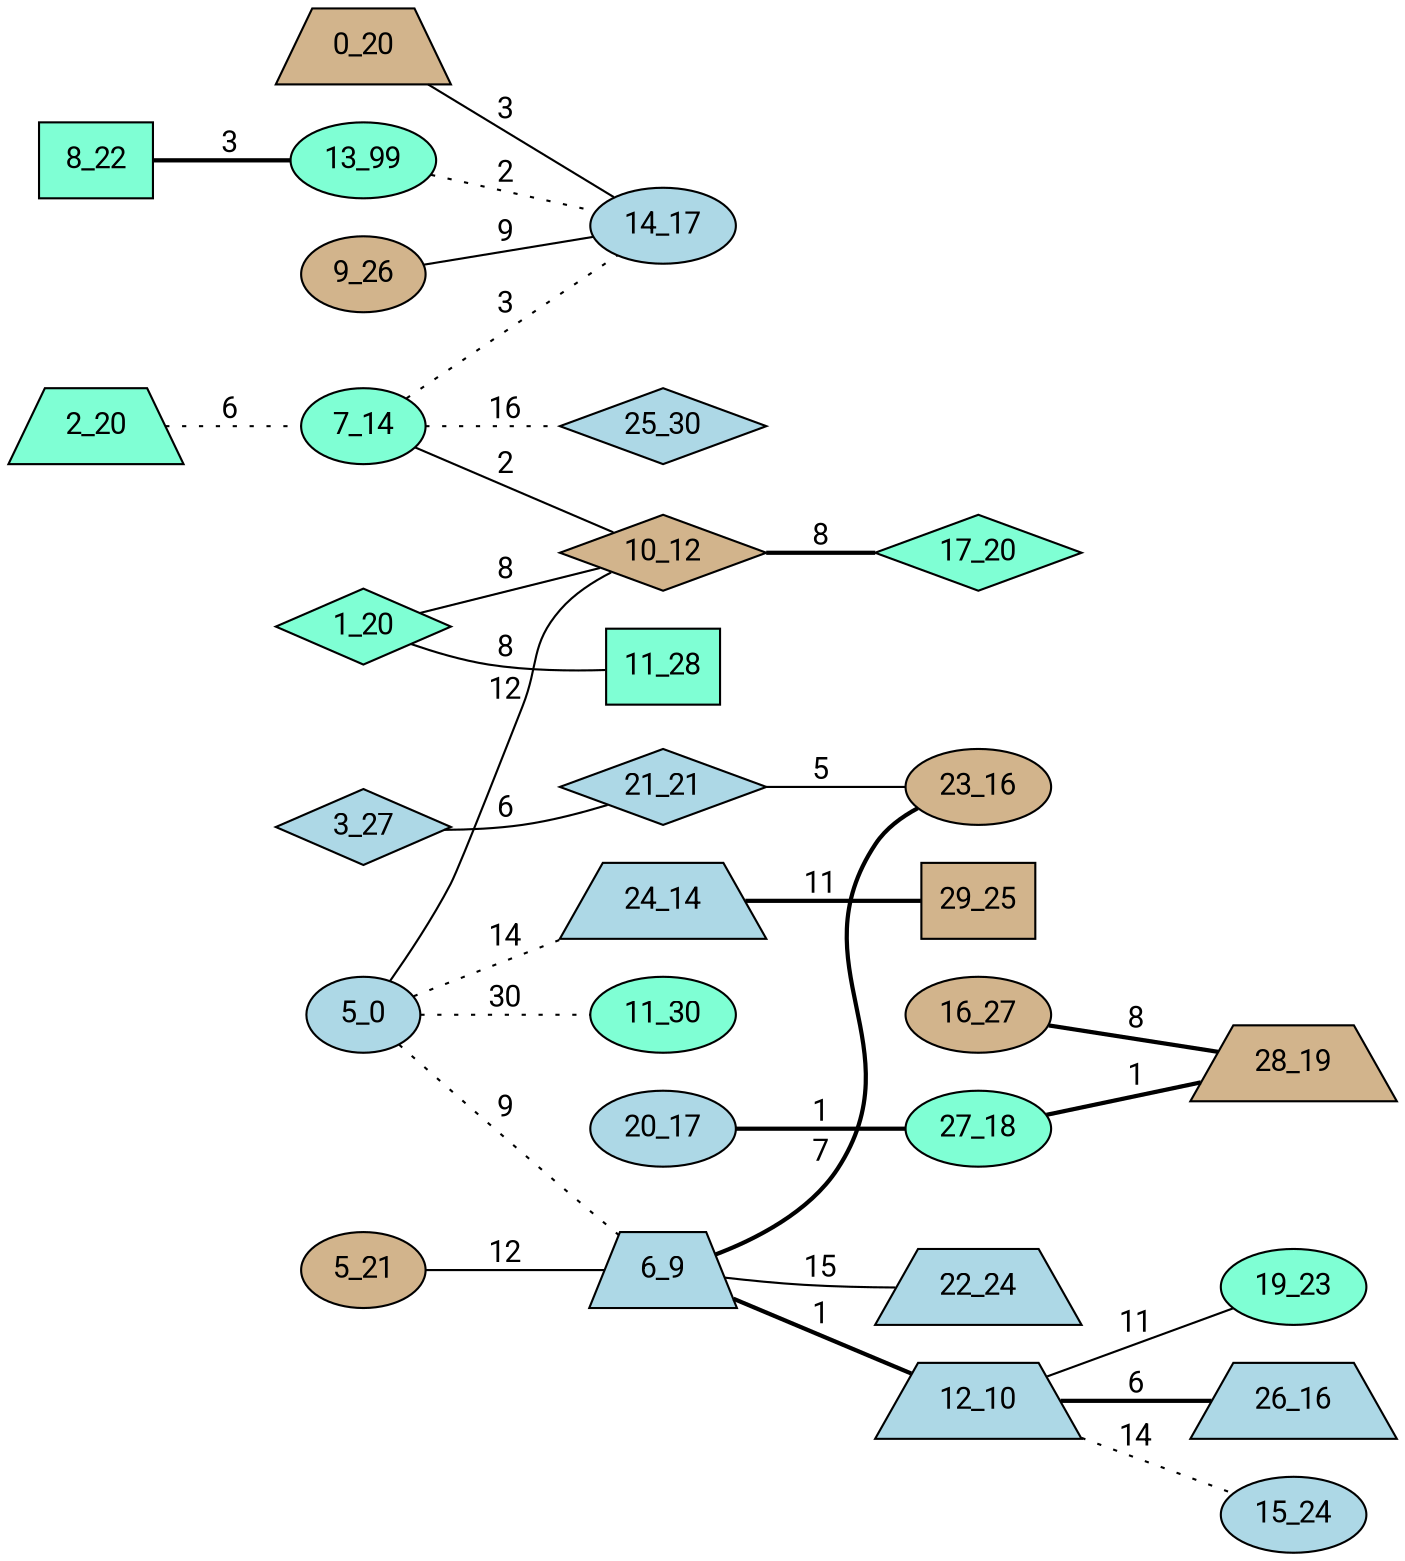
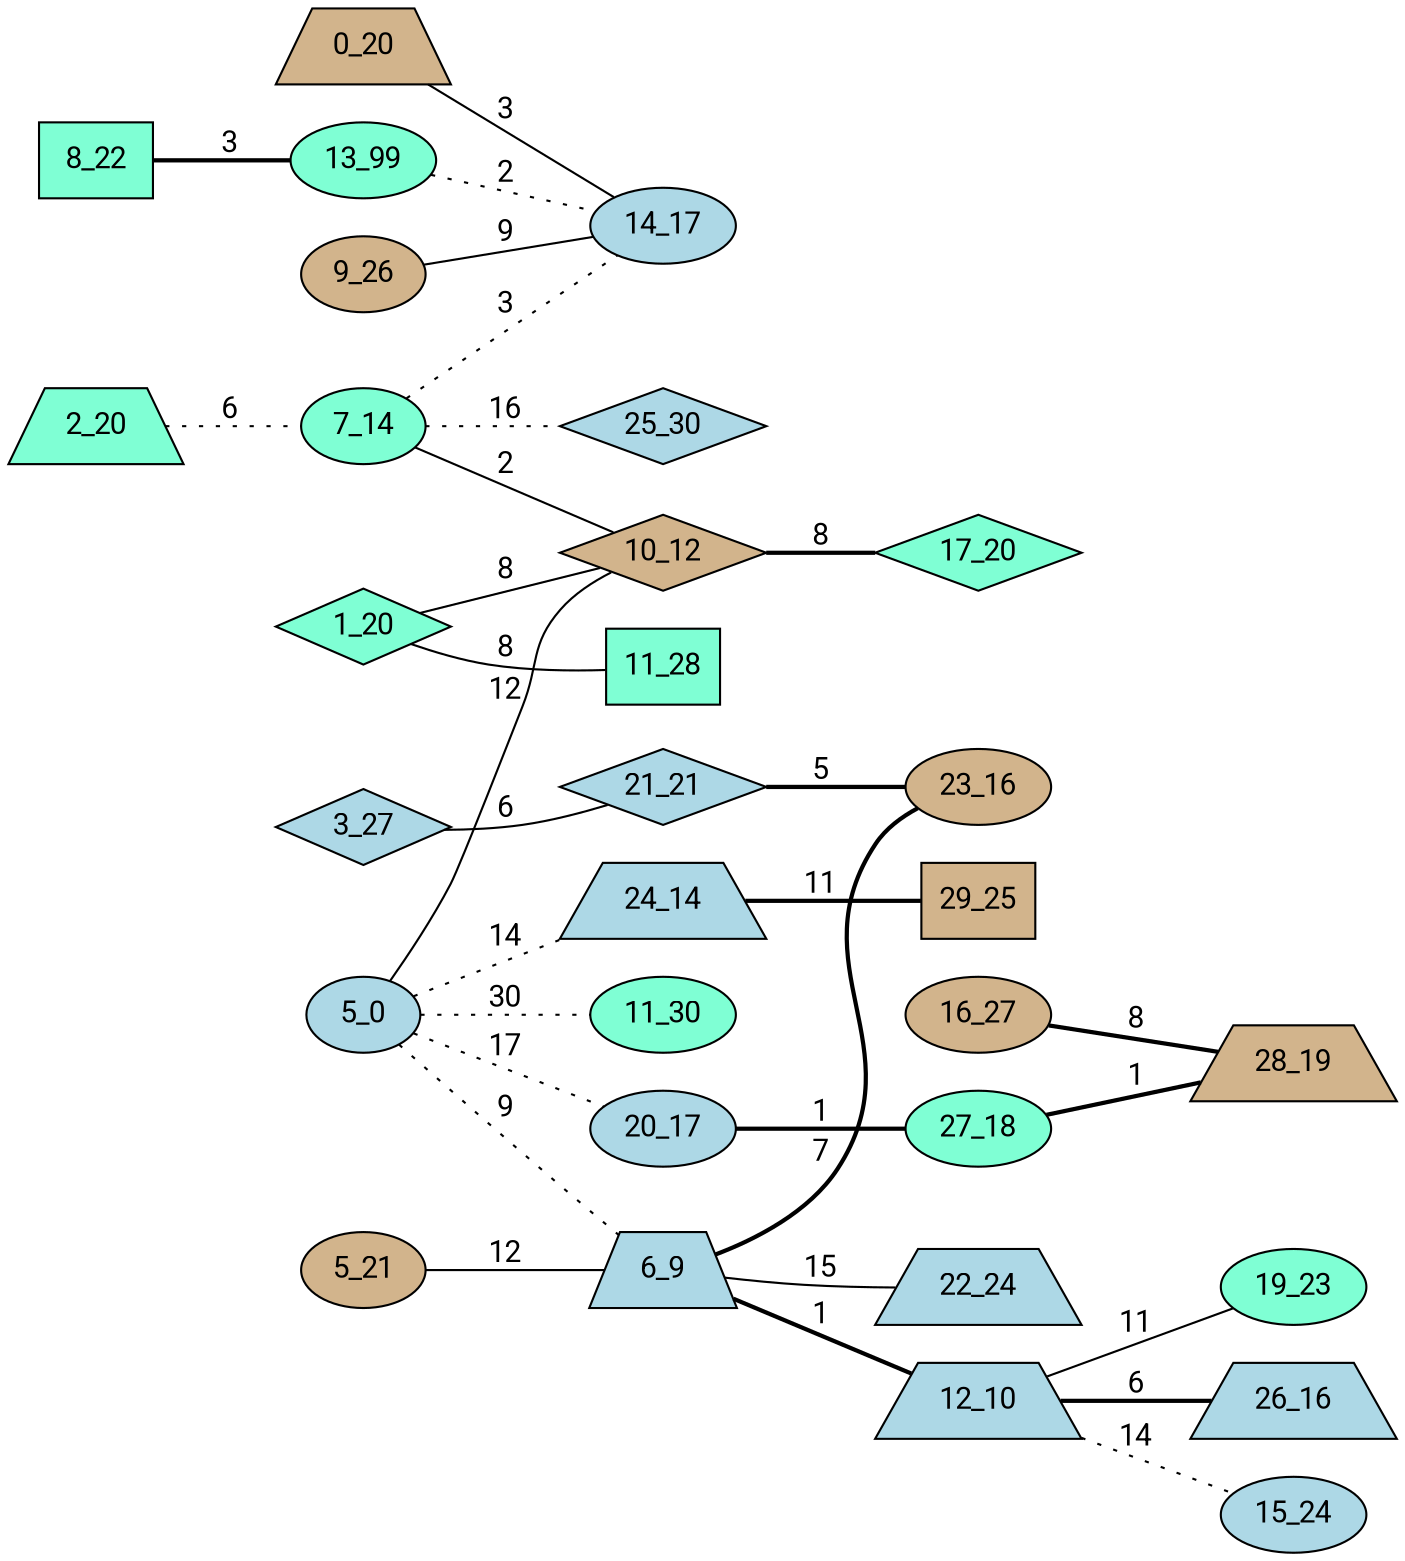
(836, 787) -> (836, 787)
none -> (509, 1070)
